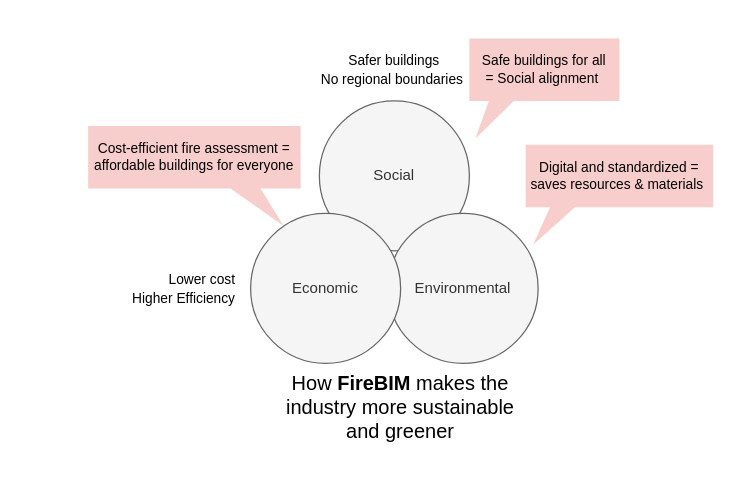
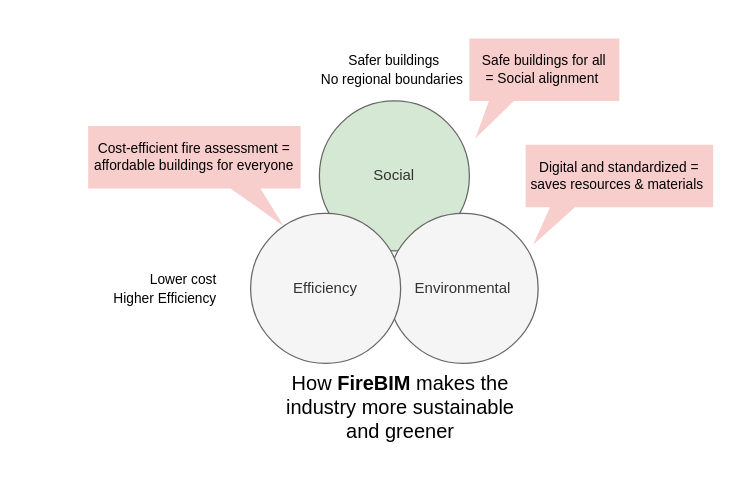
(394, 176) -> (394, 176)
(132, 288) -> (113, 288)
(326, 288) -> (326, 288)
